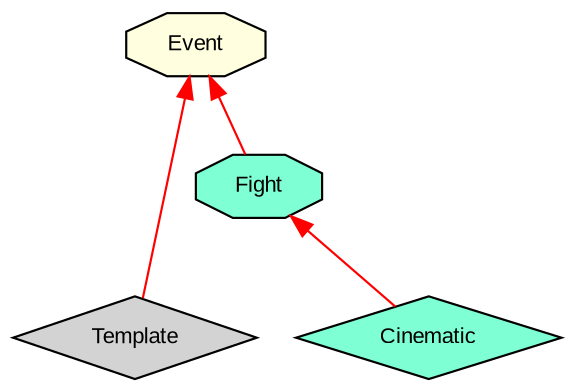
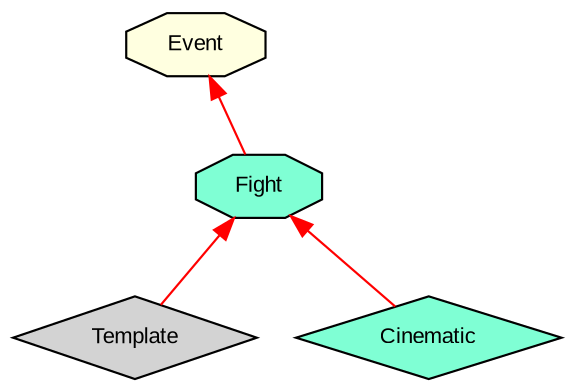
(164, 198) -> (190, 270)
